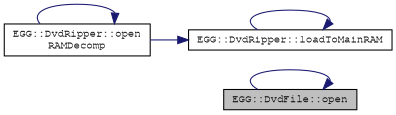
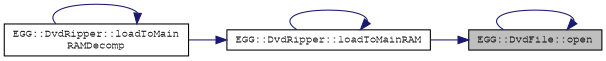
(77, 40) -> (96, 40)
none -> (444, 40)
